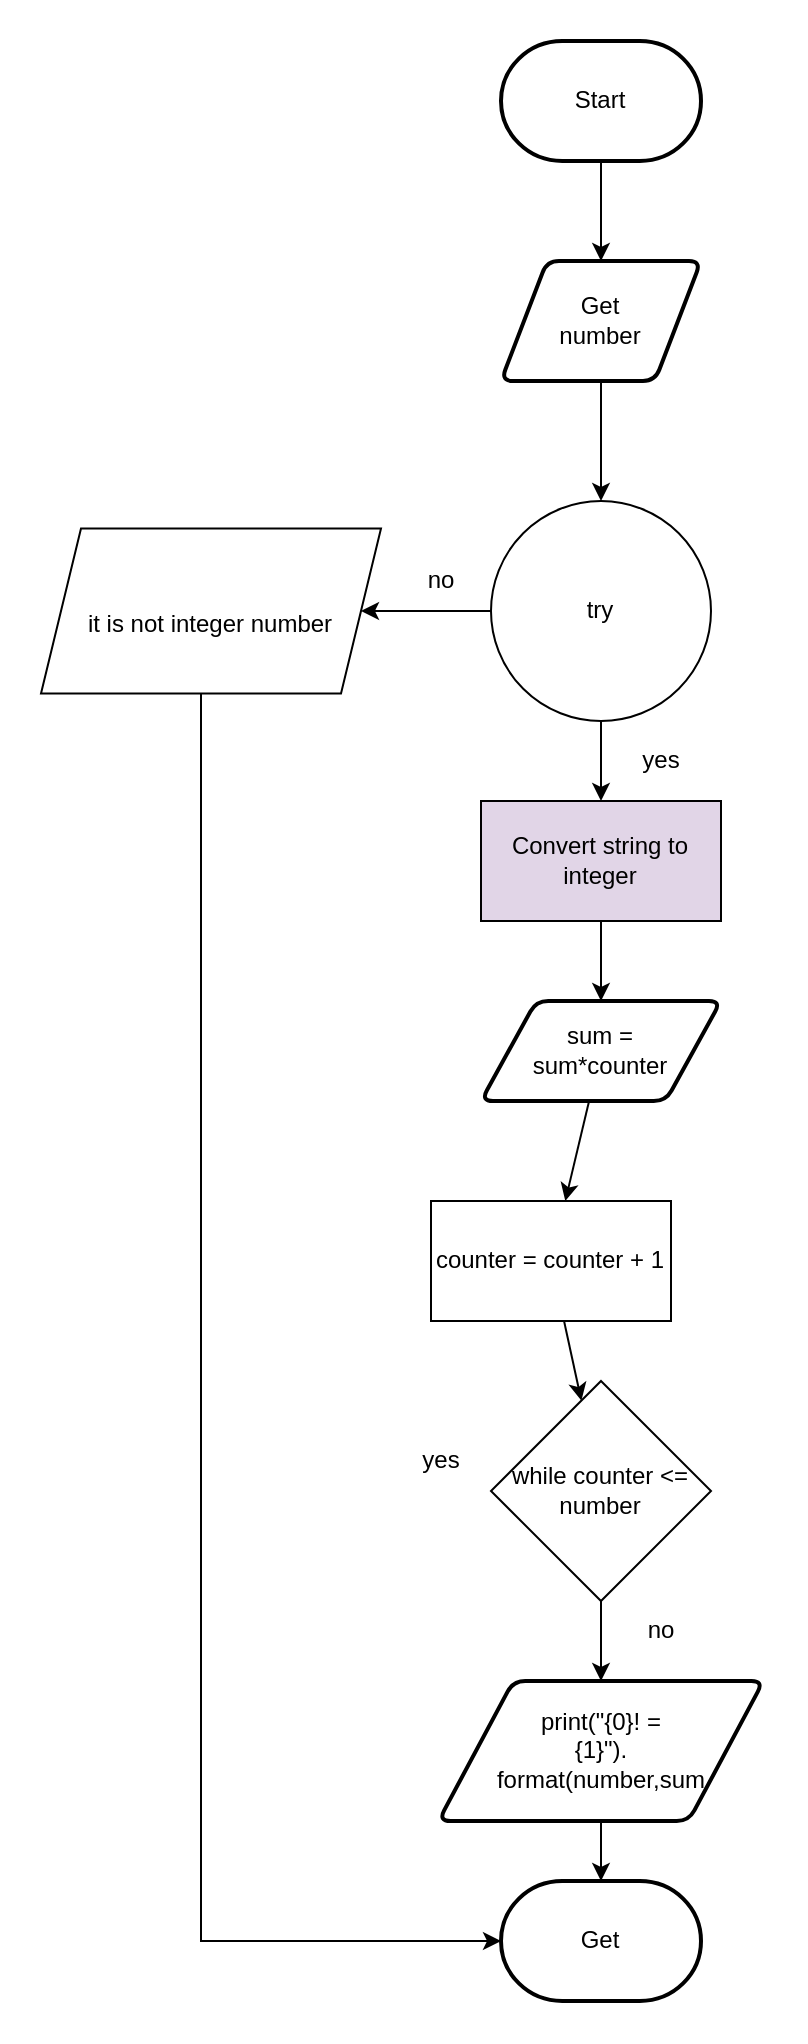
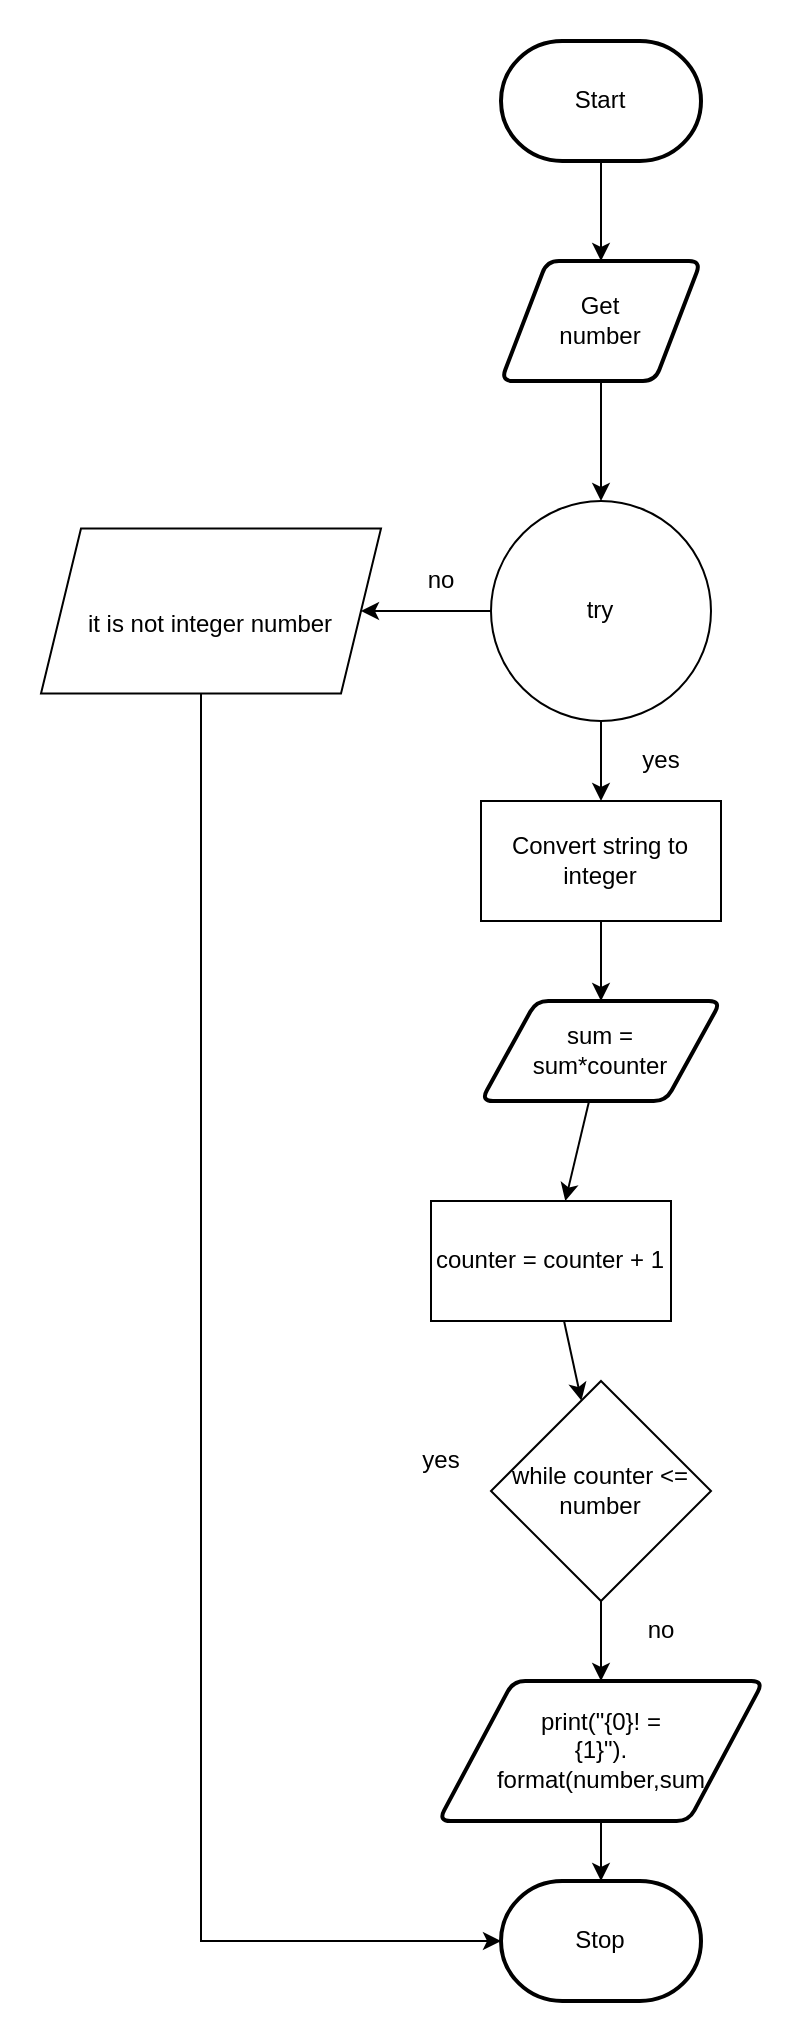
(601, 861) -> (601, 861)
(601, 1941) -> (601, 1941)
